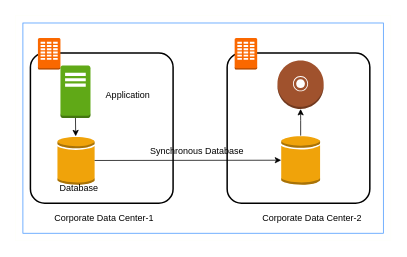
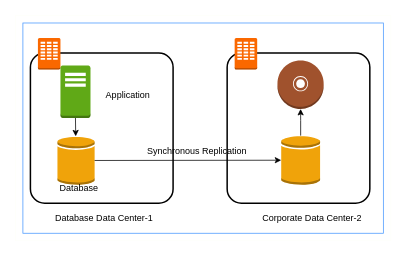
(197, 151) -> (197, 151)
(105, 218) -> (105, 218)
